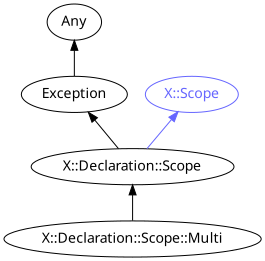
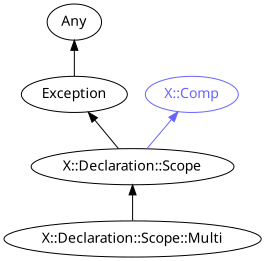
(192, 94) -> (192, 94)
